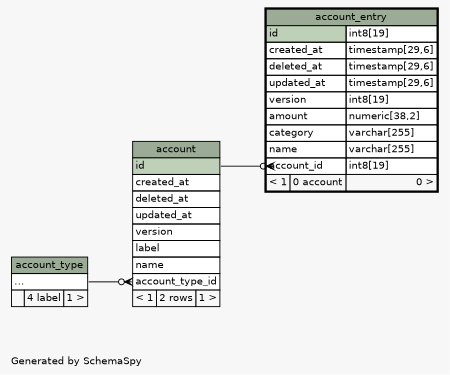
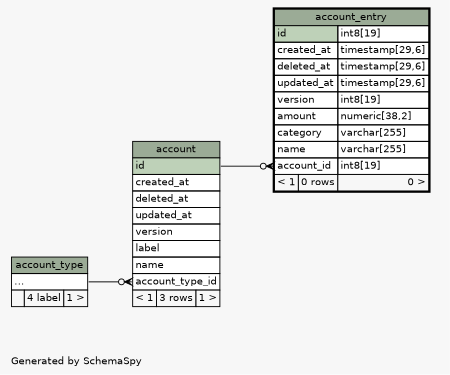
(318, 182) -> (318, 182)
(176, 298) -> (176, 298)
